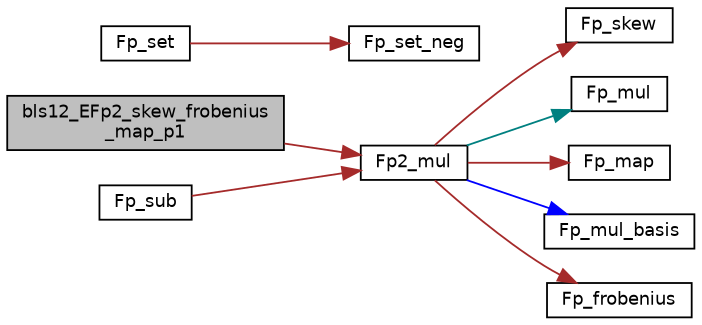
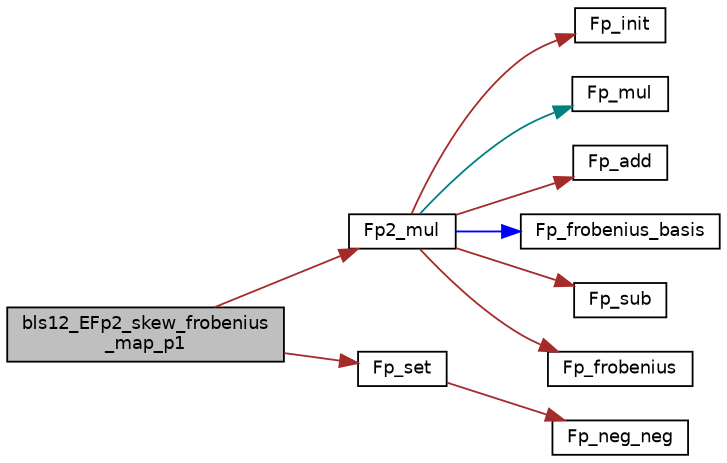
(619, 25) -> (620, 25)
(414, 43) -> (620, 438)
(619, 163) -> (620, 163)
(267, 185) -> (506, 264)
(619, 231) -> (620, 231)
none -> (312, 357)
